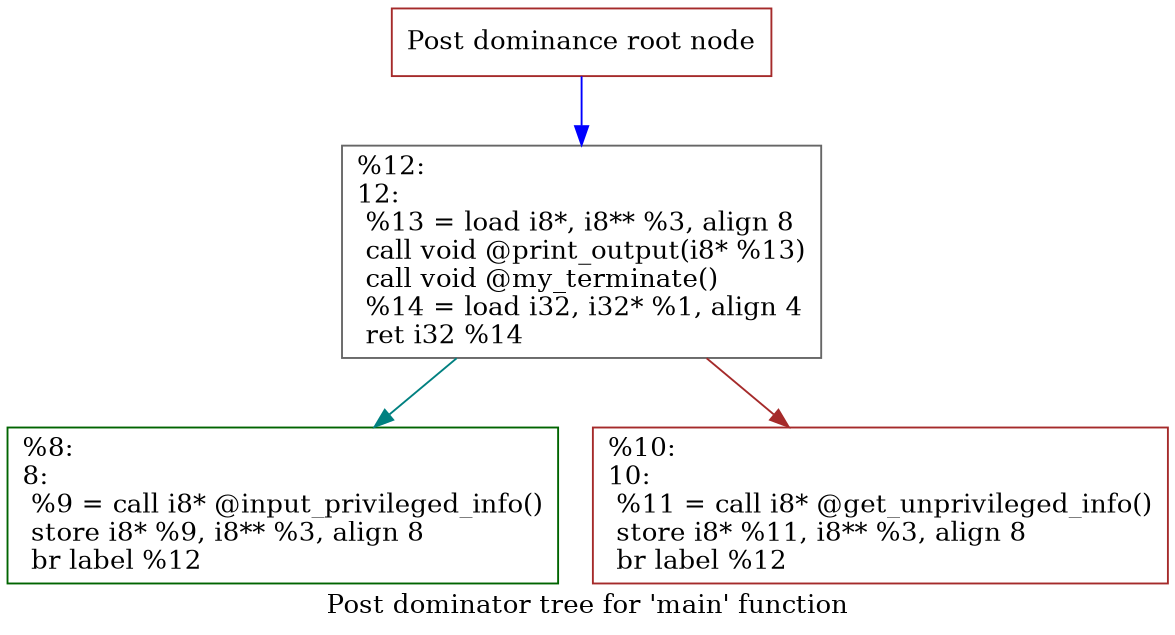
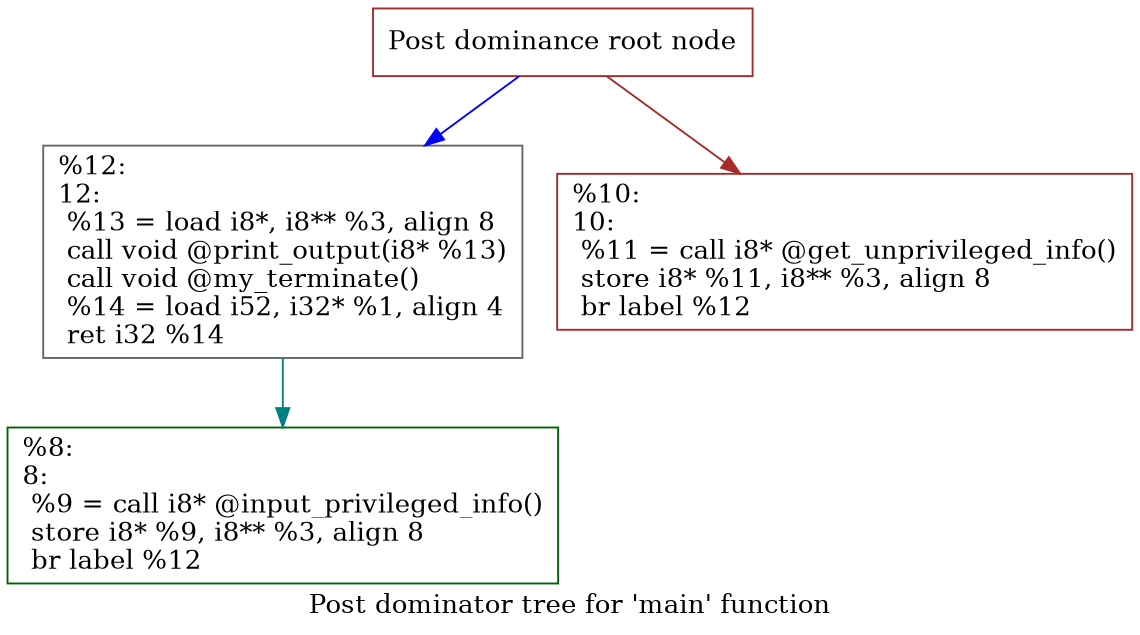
(581, 307) -> (282, 307)
(740, 386) -> (666, 119)
